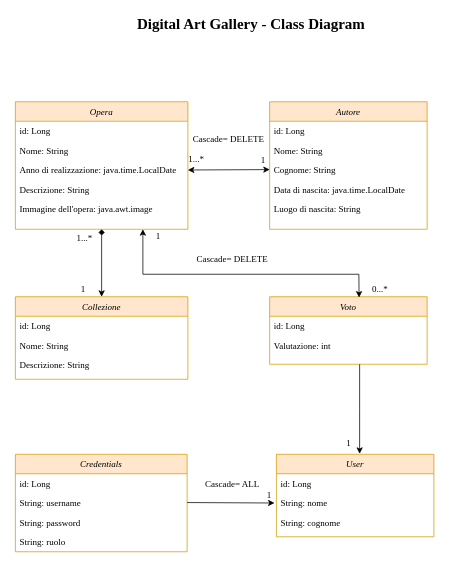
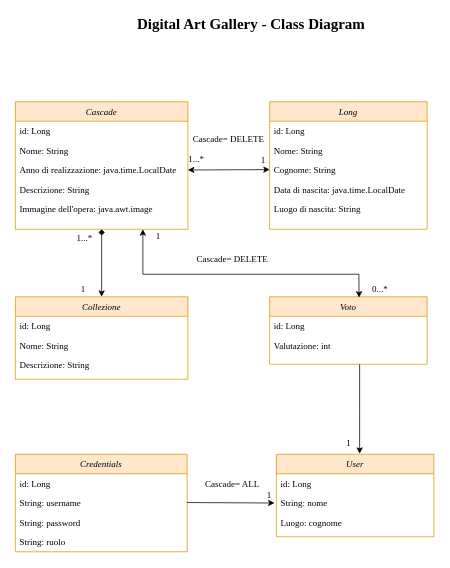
(101, 112) -> (101, 112)
(348, 112) -> (348, 112)
(315, 523) -> (313, 523)
